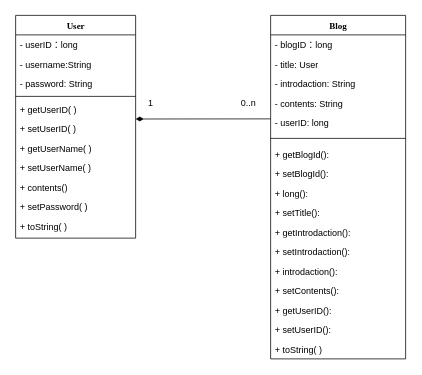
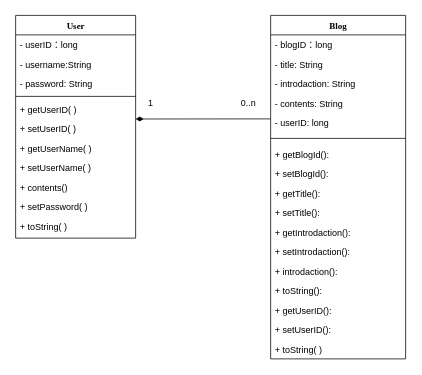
(302, 65) -> (306, 65)
(294, 194) -> (303, 194)
(313, 292) -> (304, 292)
